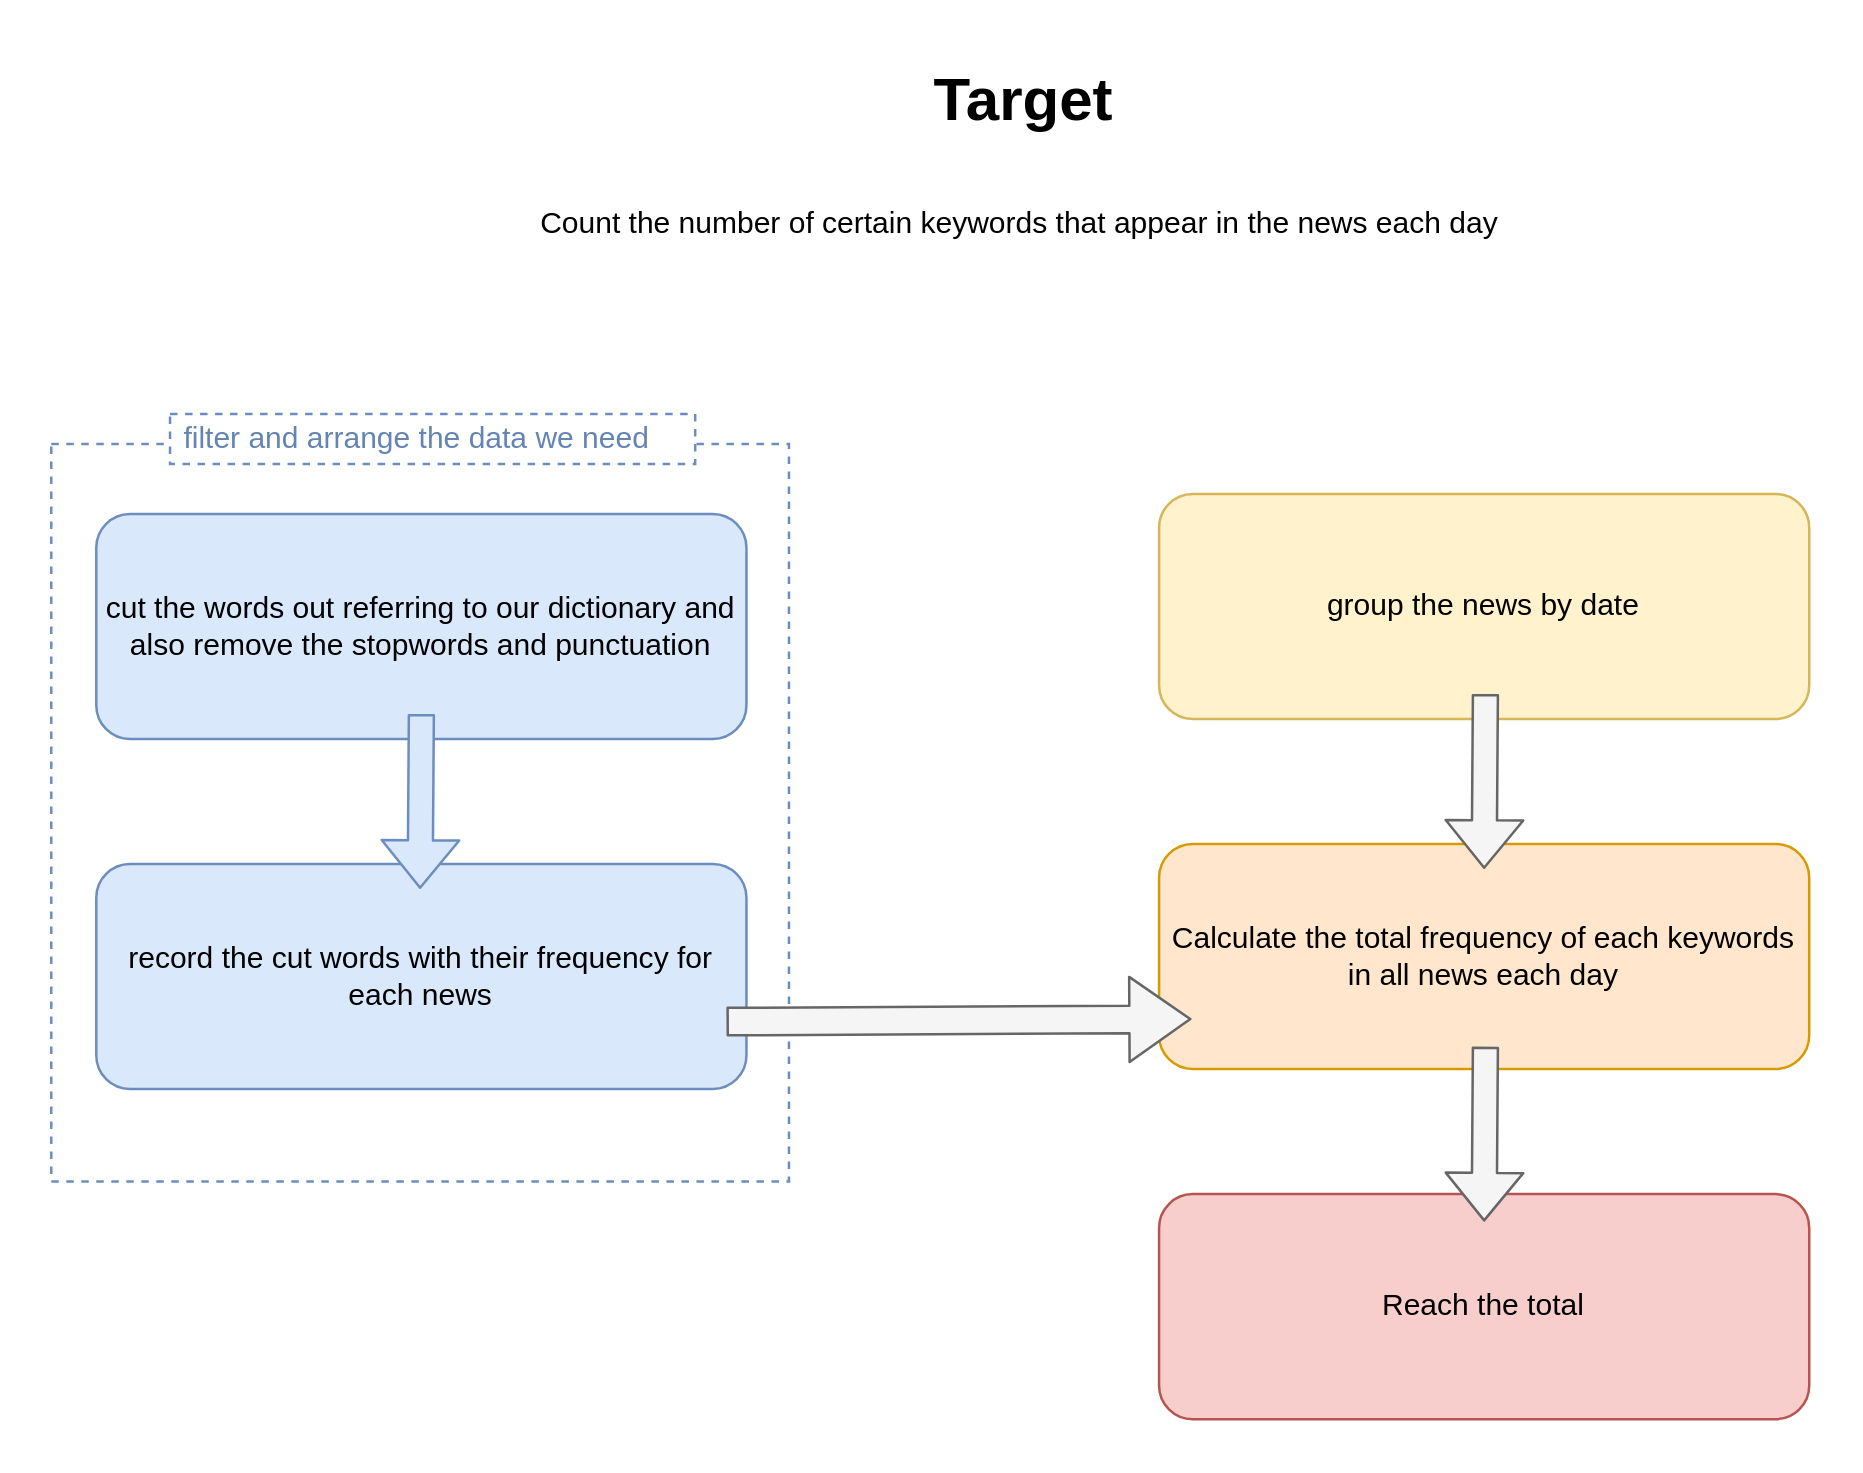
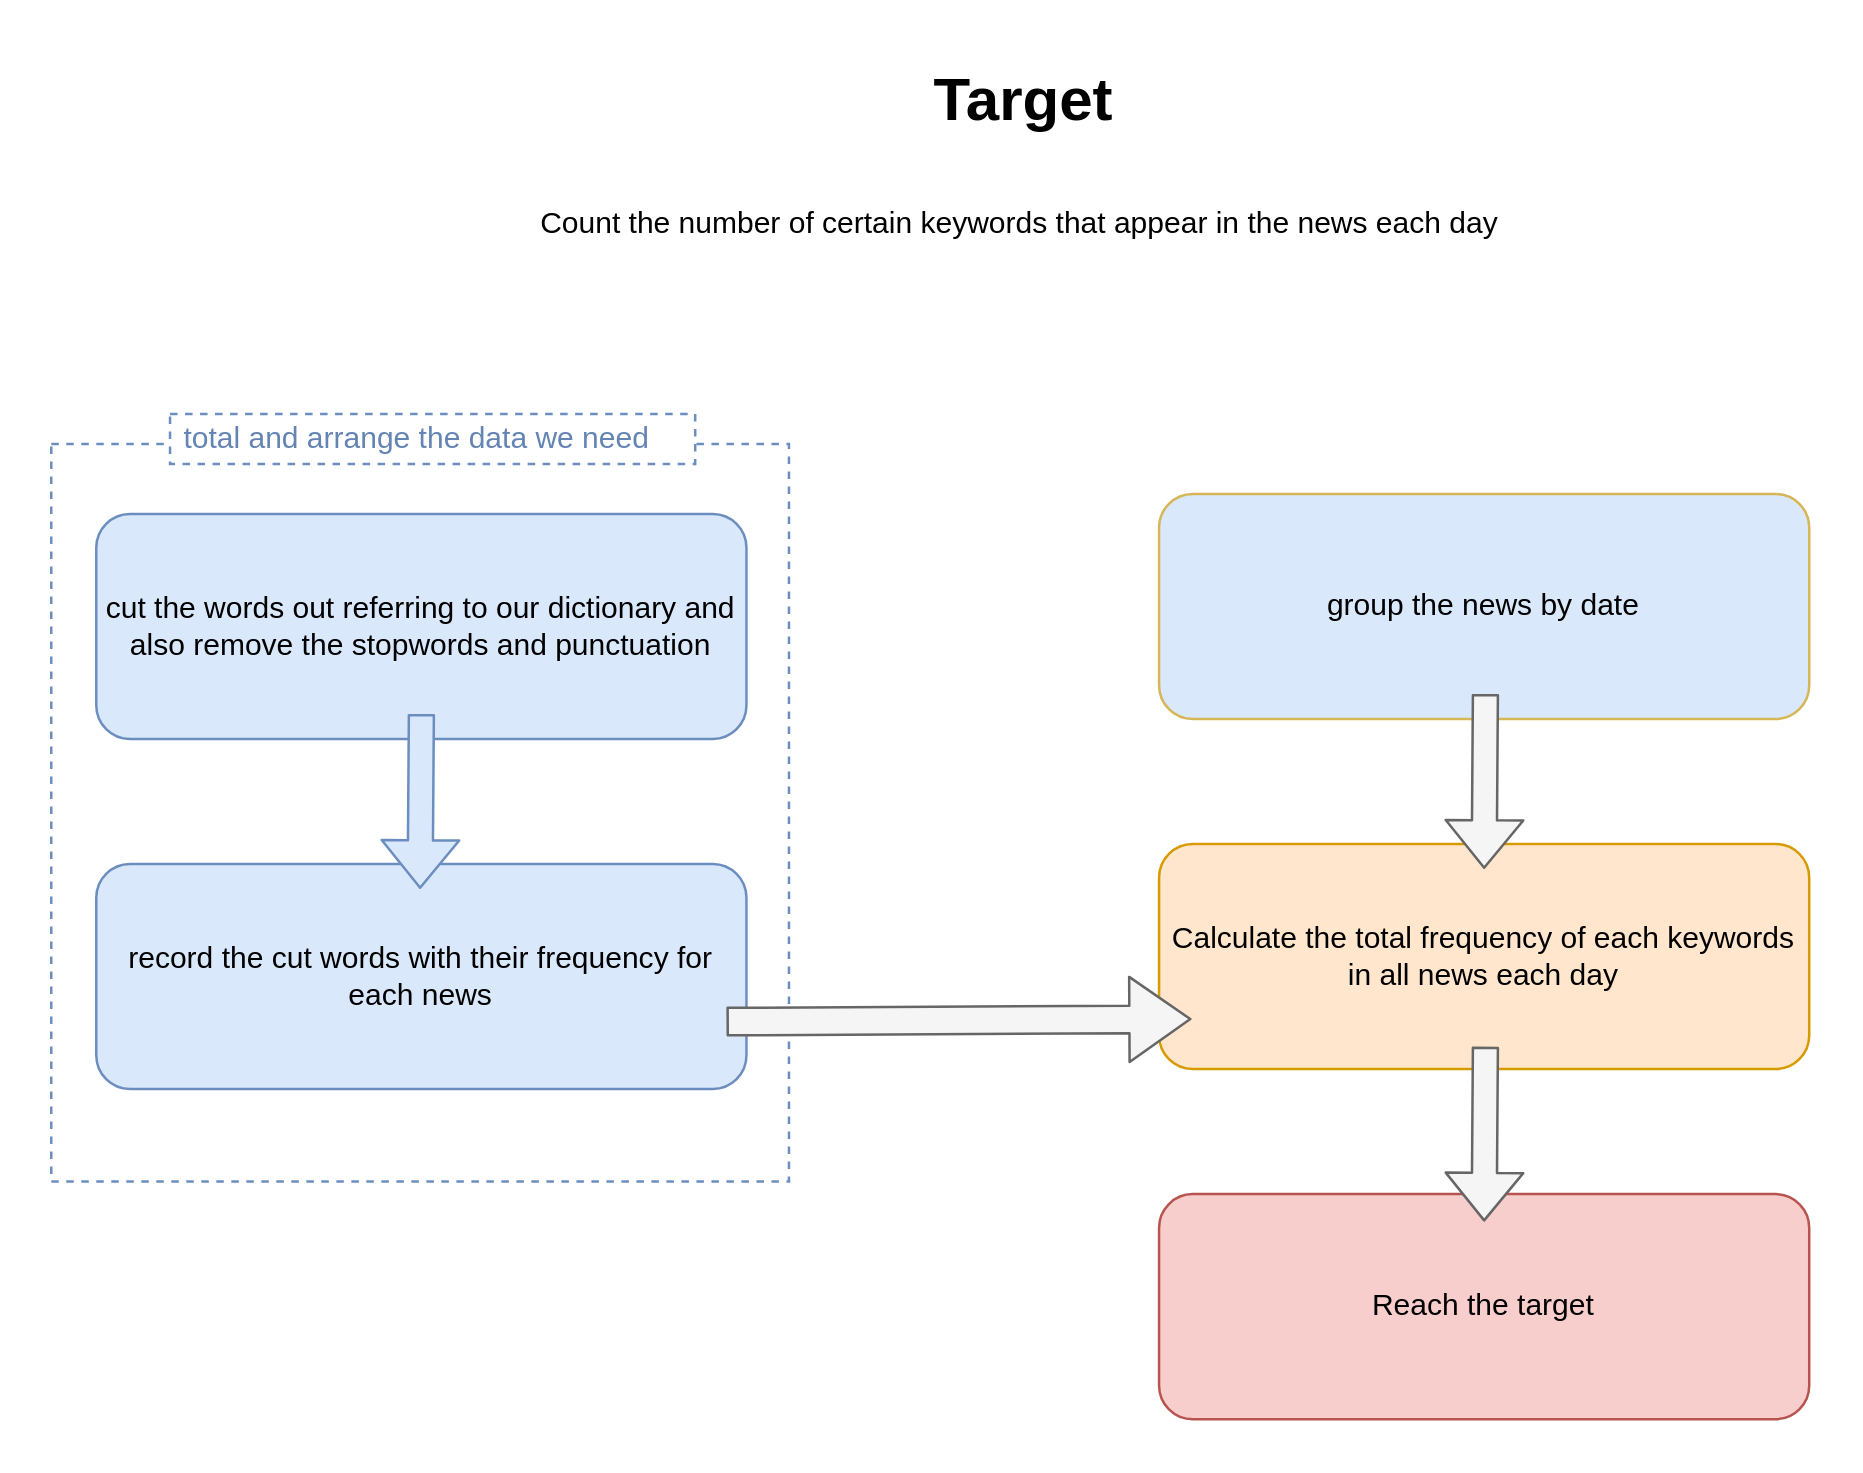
(439, 439) -> (435, 439)
(1484, 606) -> (1484, 606)
(1484, 1306) -> (1484, 1306)
